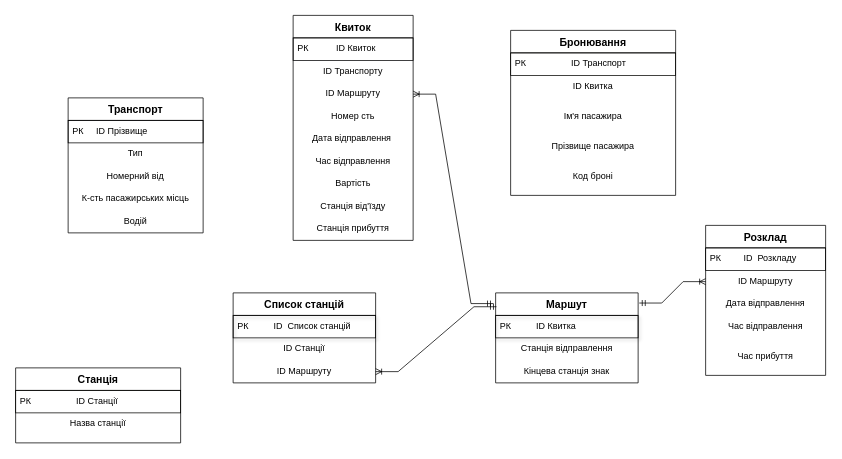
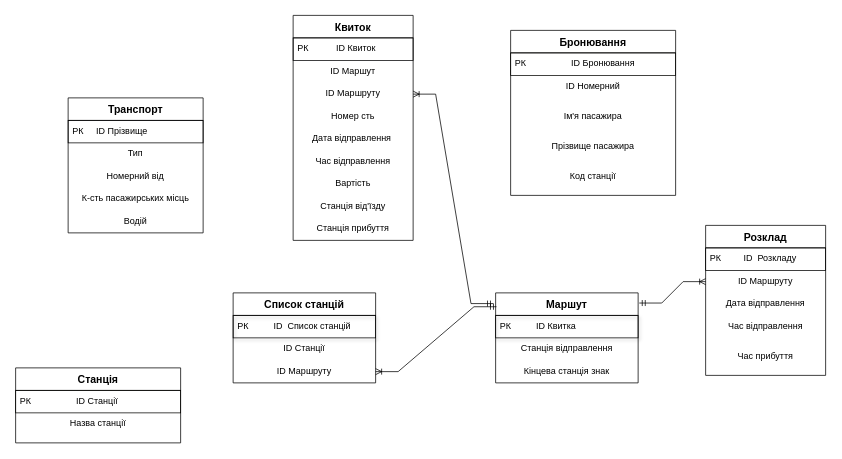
(583, 63) -> (586, 63)
(353, 71) -> (353, 71)
(593, 86) -> (593, 86)
(593, 176) -> (593, 176)
